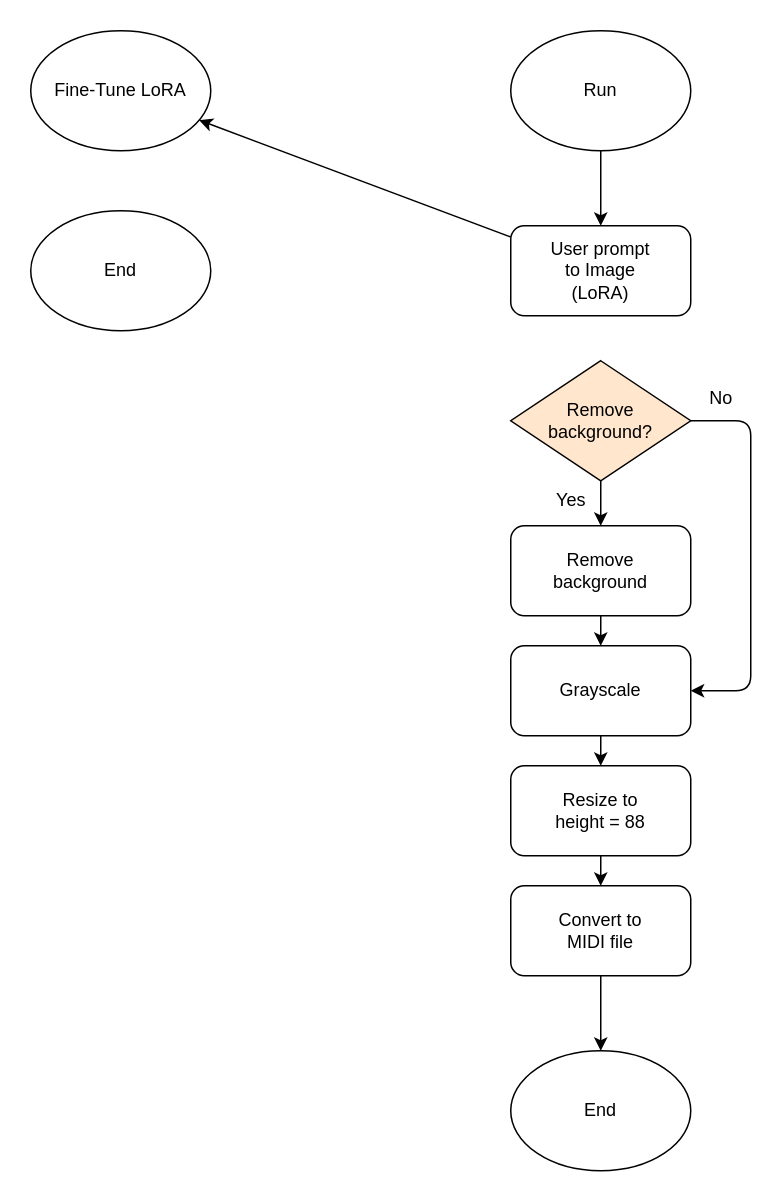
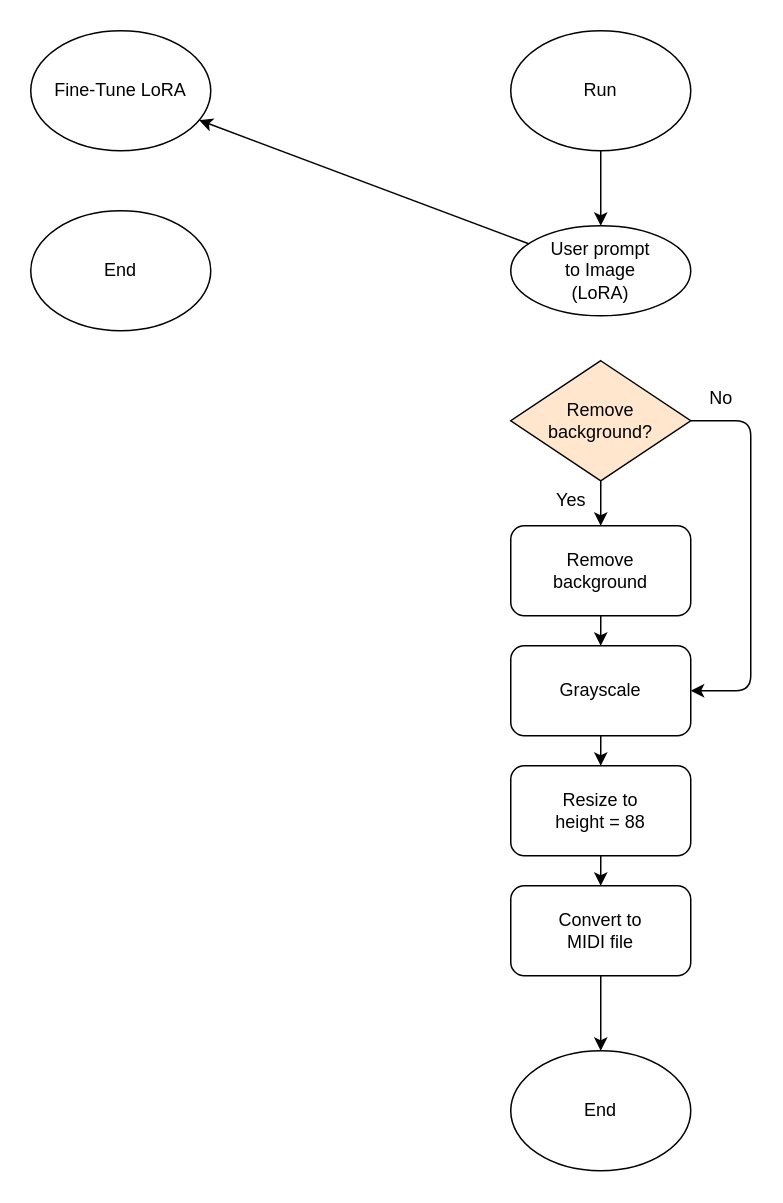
(601, 271) -> (601, 271)
